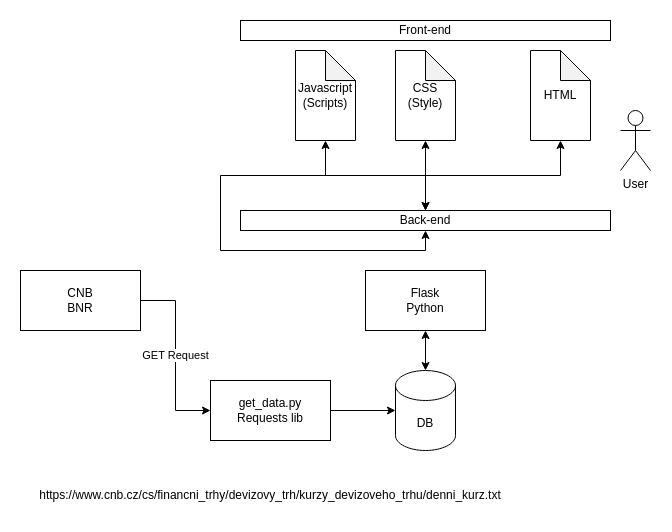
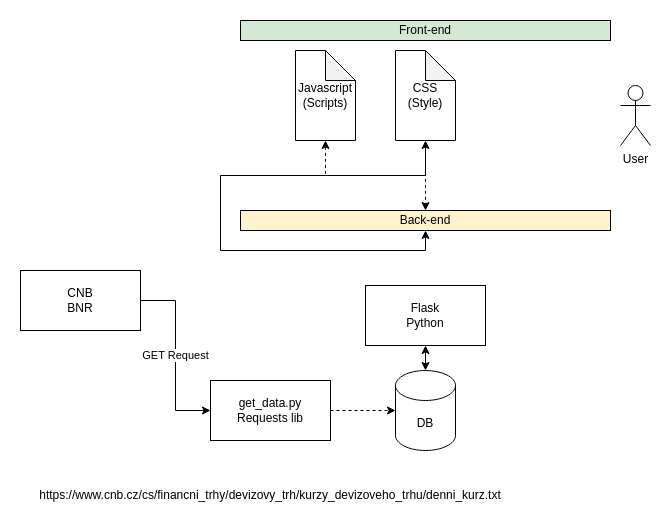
(426, 31) -> (426, 31)
(561, 96) -> none
(636, 141) -> (636, 116)
(326, 160) -> (326, 160)
(509, 176) -> none
(426, 221) -> (426, 221)
(426, 301) -> (426, 316)
(360, 411) -> (360, 411)
